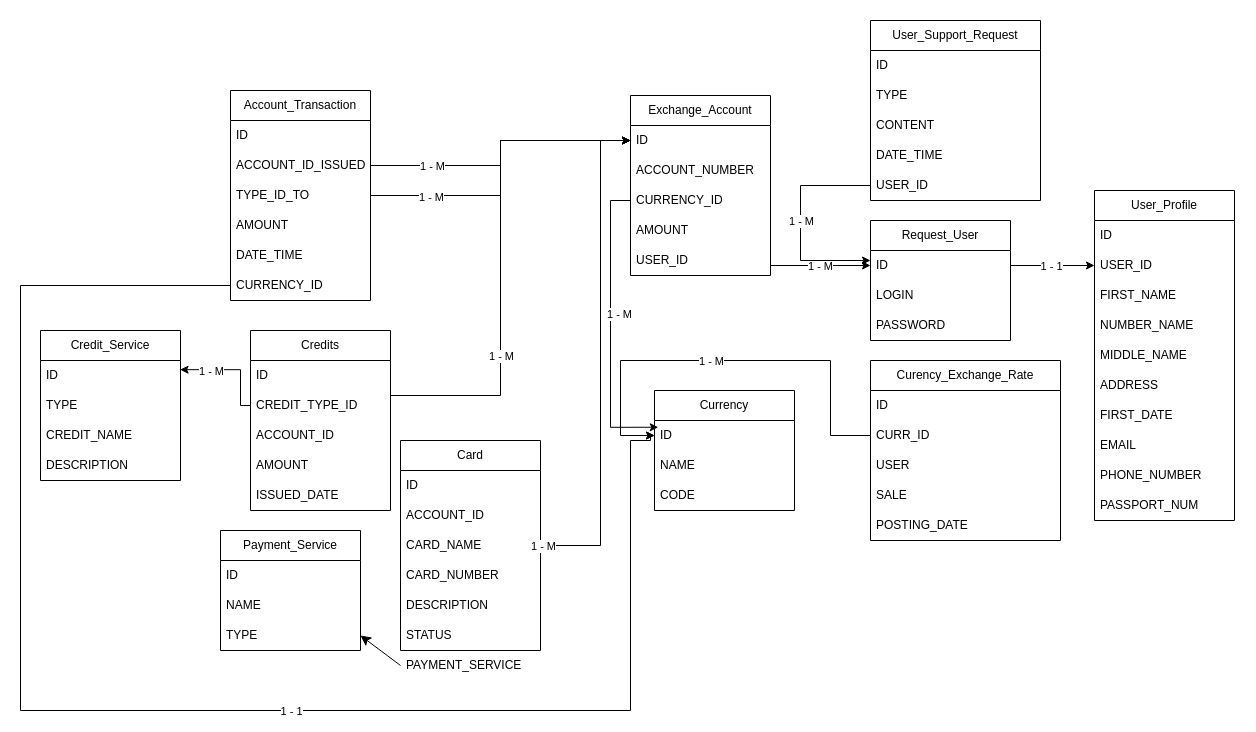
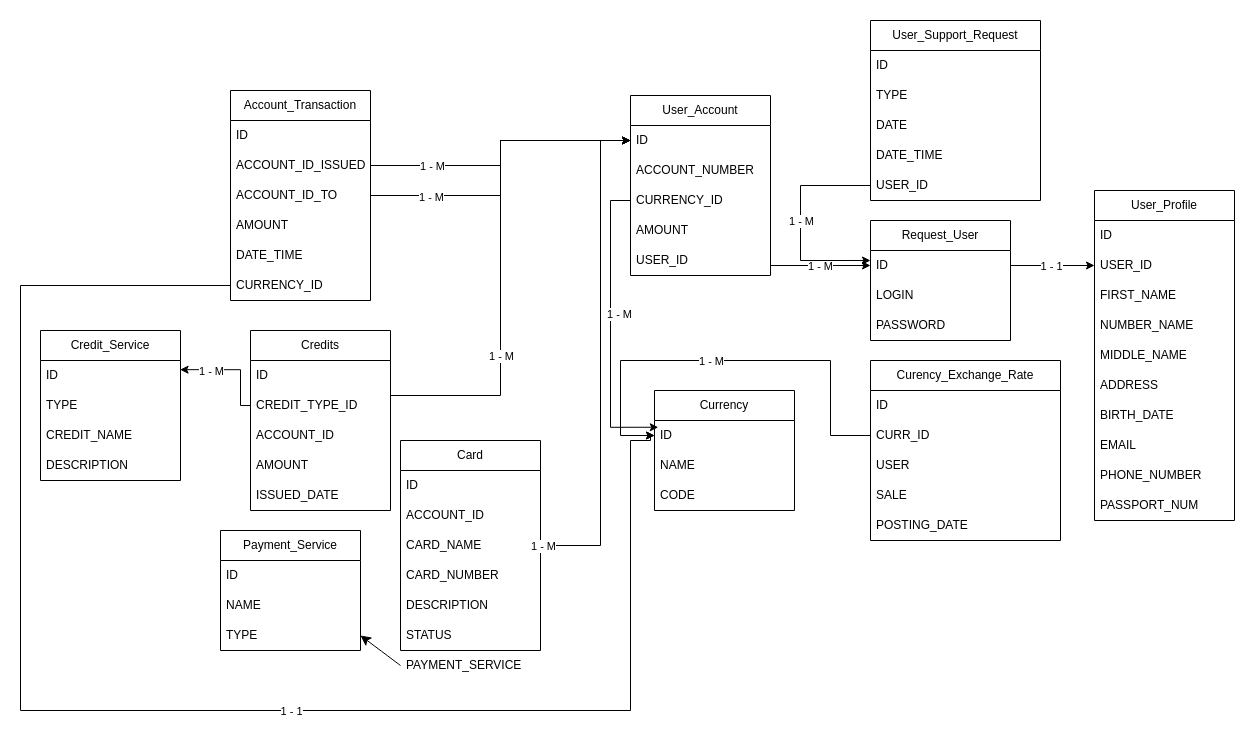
(701, 111) -> (701, 111)
(900, 126) -> (890, 126)
(270, 196) -> (280, 196)
(1134, 416) -> (1134, 416)
